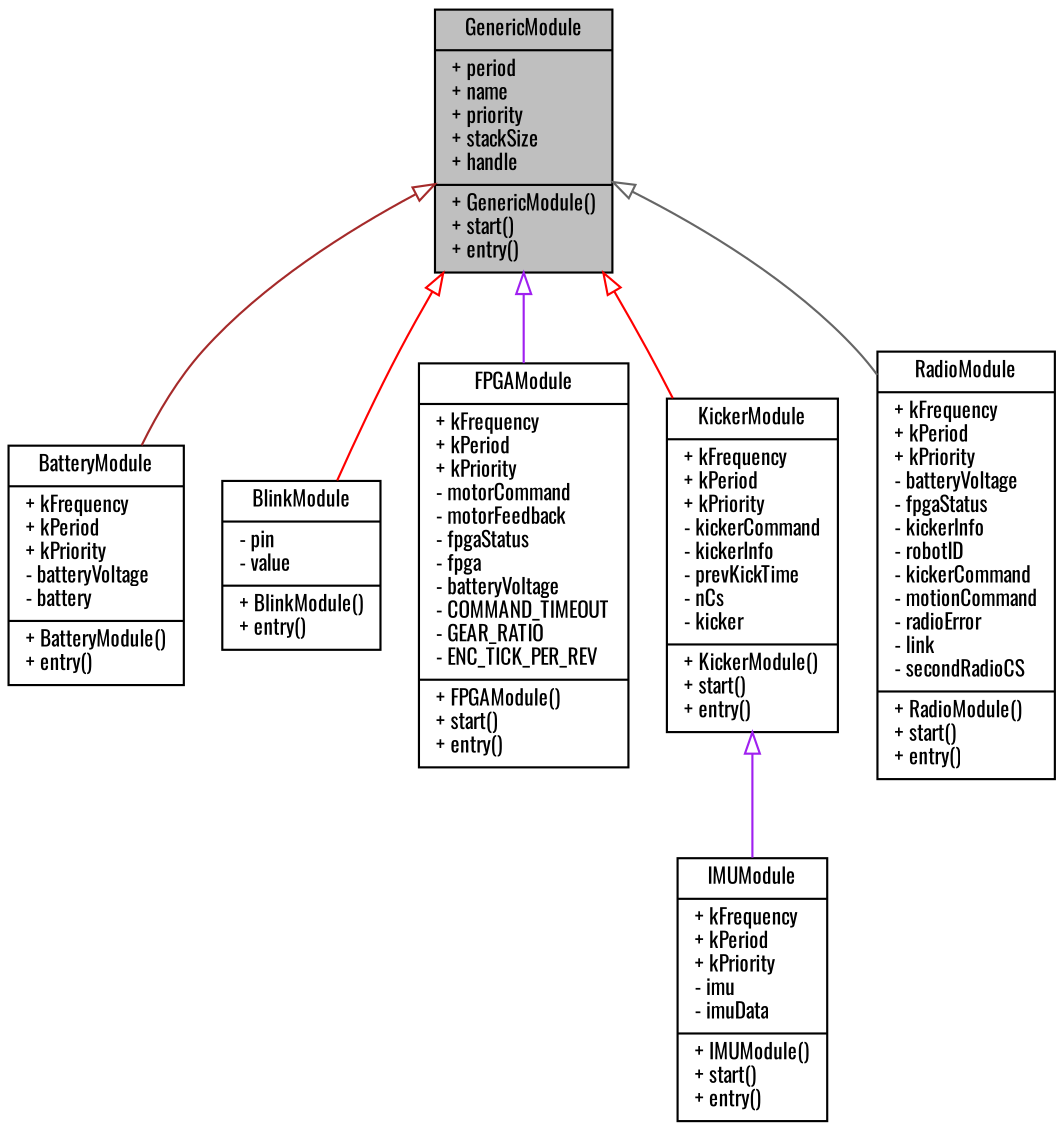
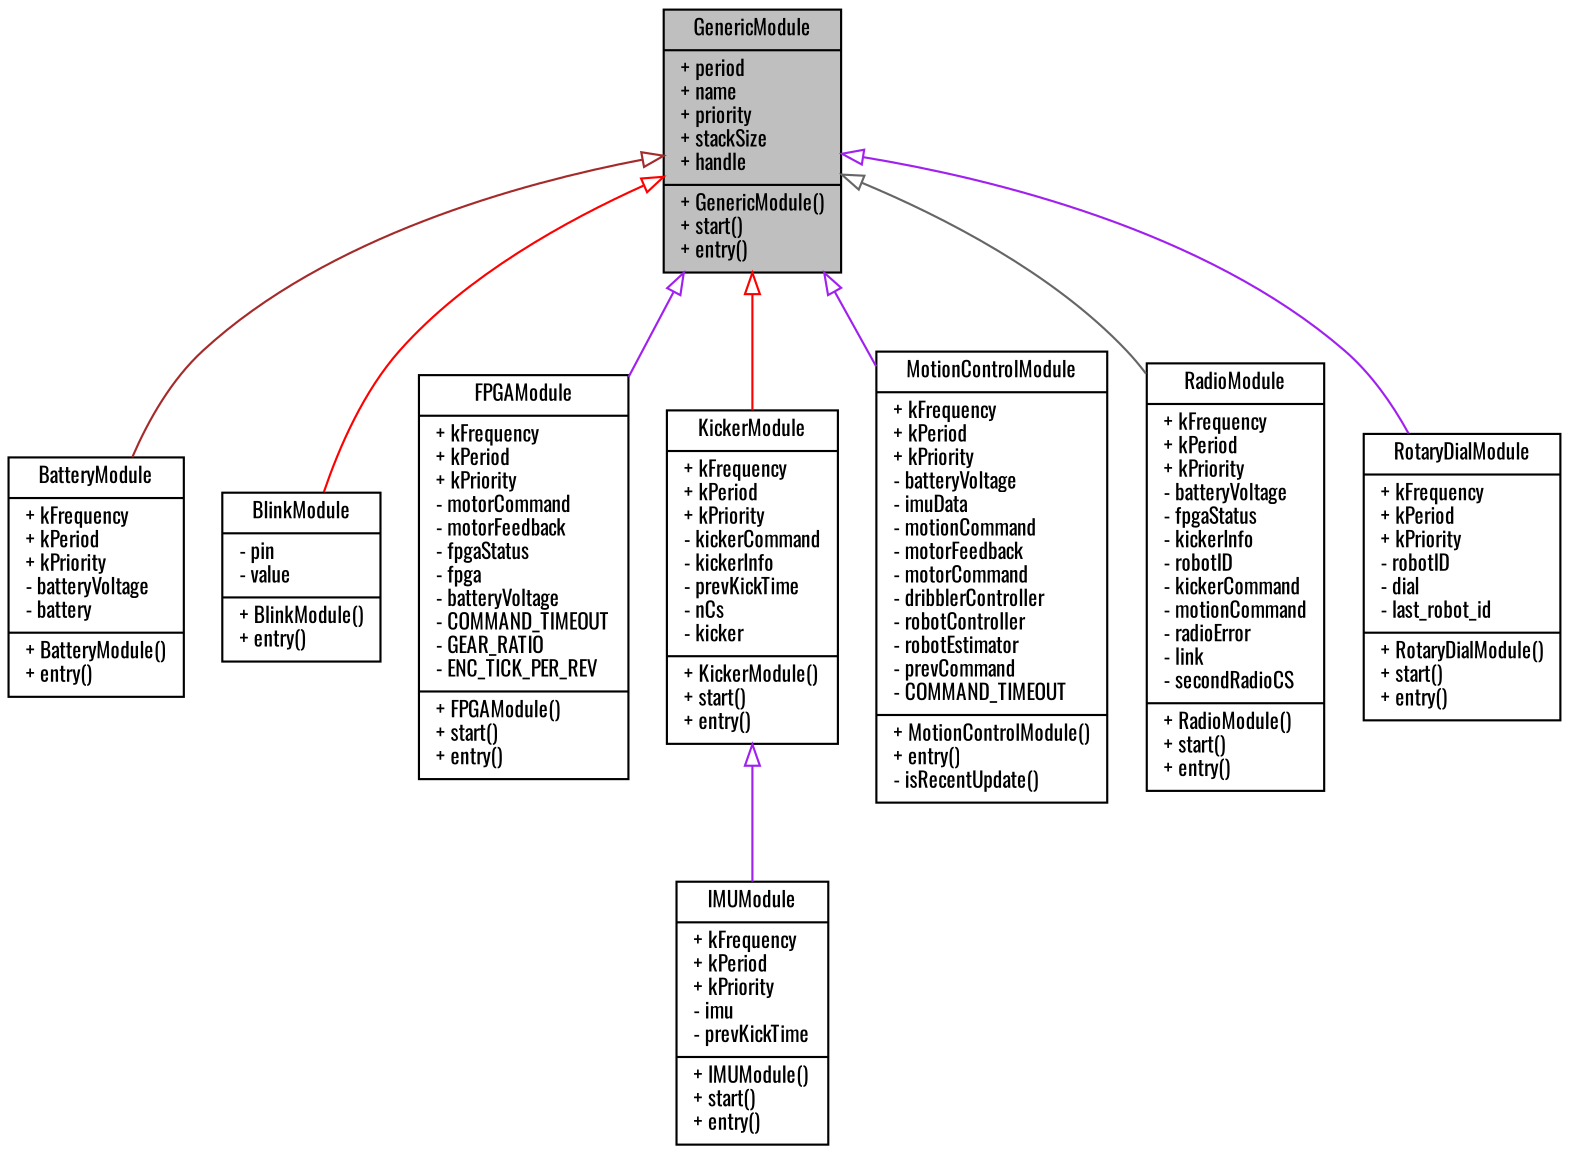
none -> (992, 577)
none -> (1462, 577)
(732, 1012) -> (752, 1036)
